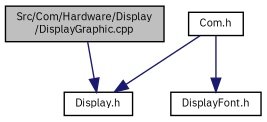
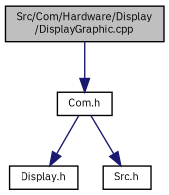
(91, 60) -> (85, 60)
(216, 104) -> (127, 178)
